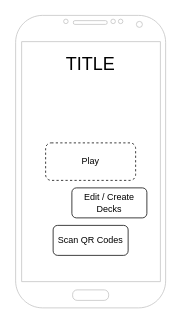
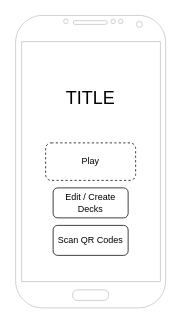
(90, 64) -> (90, 98)
(109, 203) -> (90, 203)
